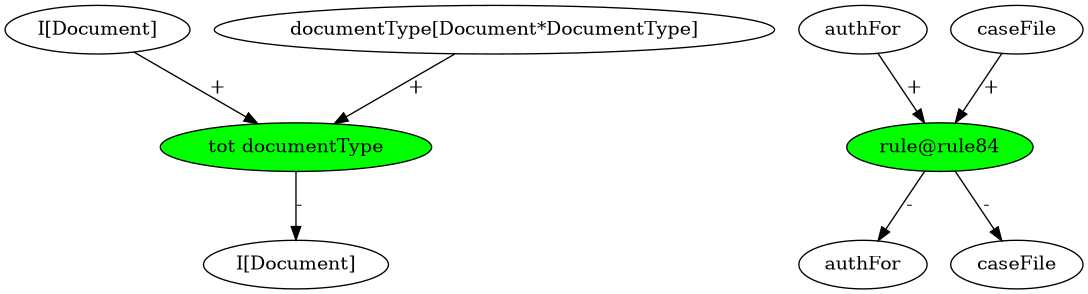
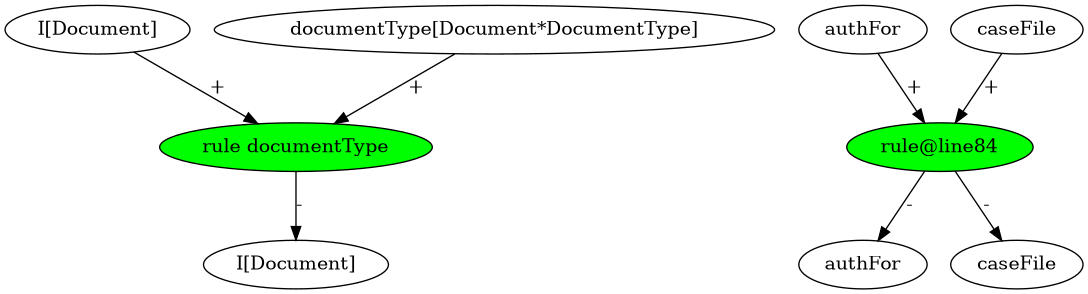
(296, 147) -> (296, 147)
(940, 147) -> (940, 147)
